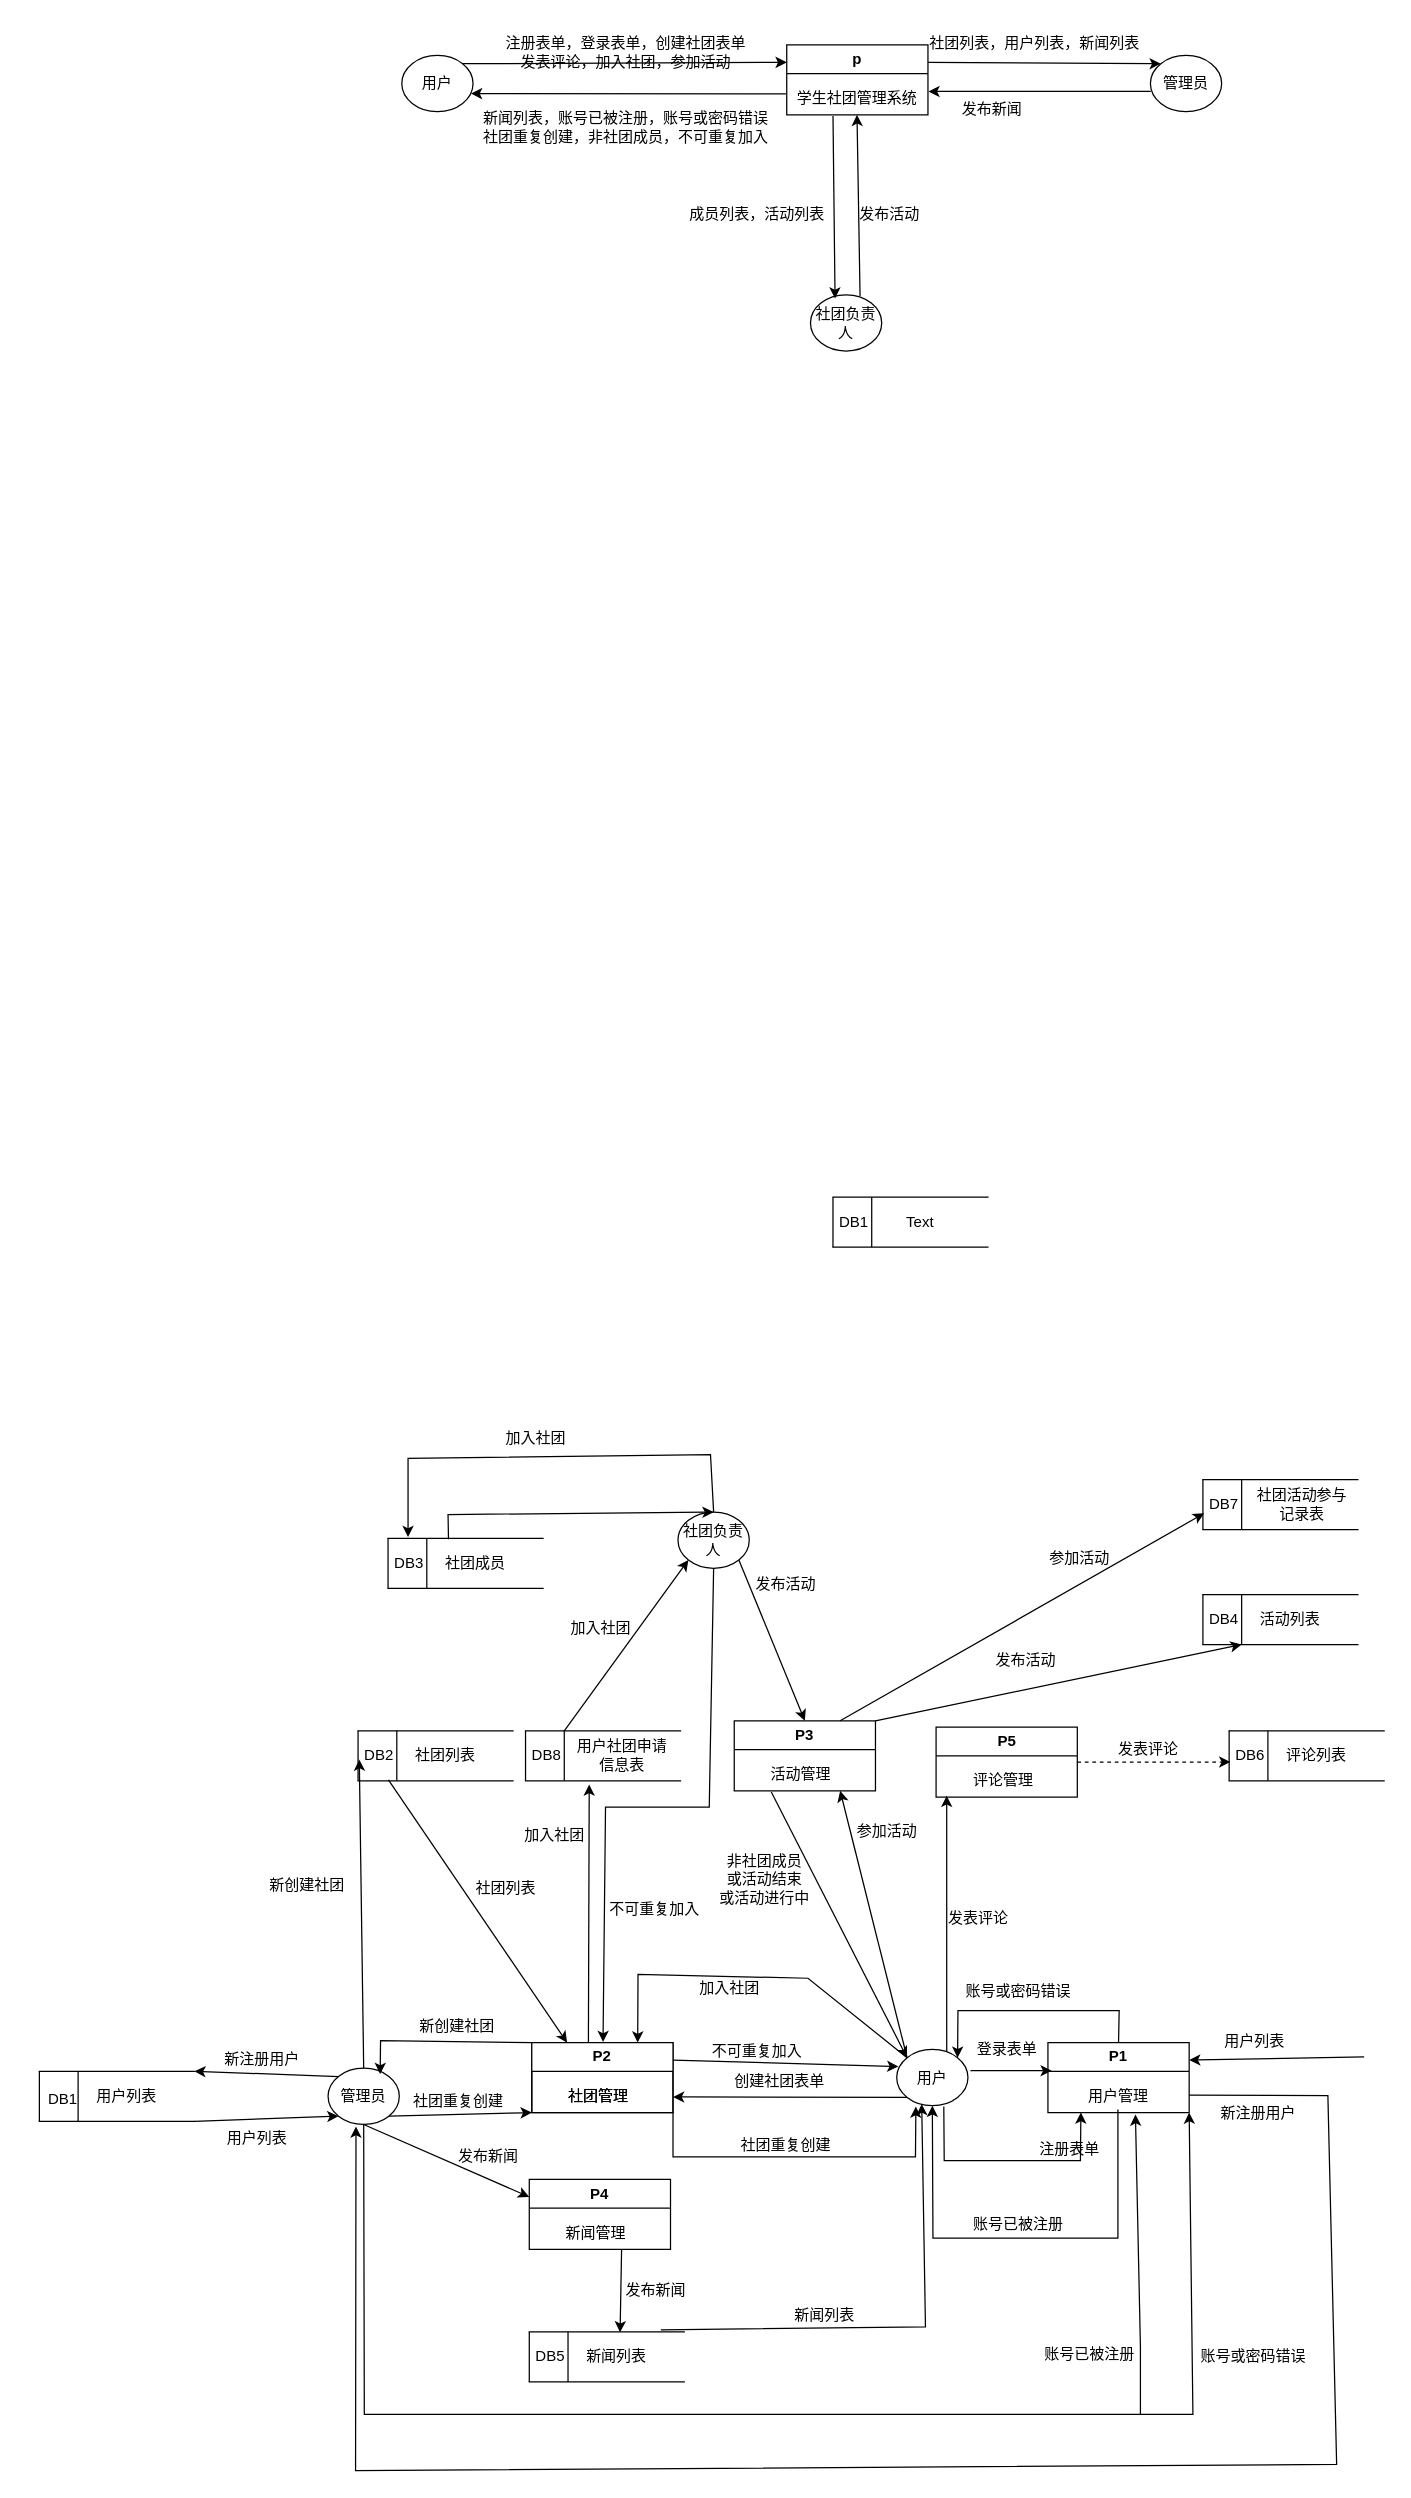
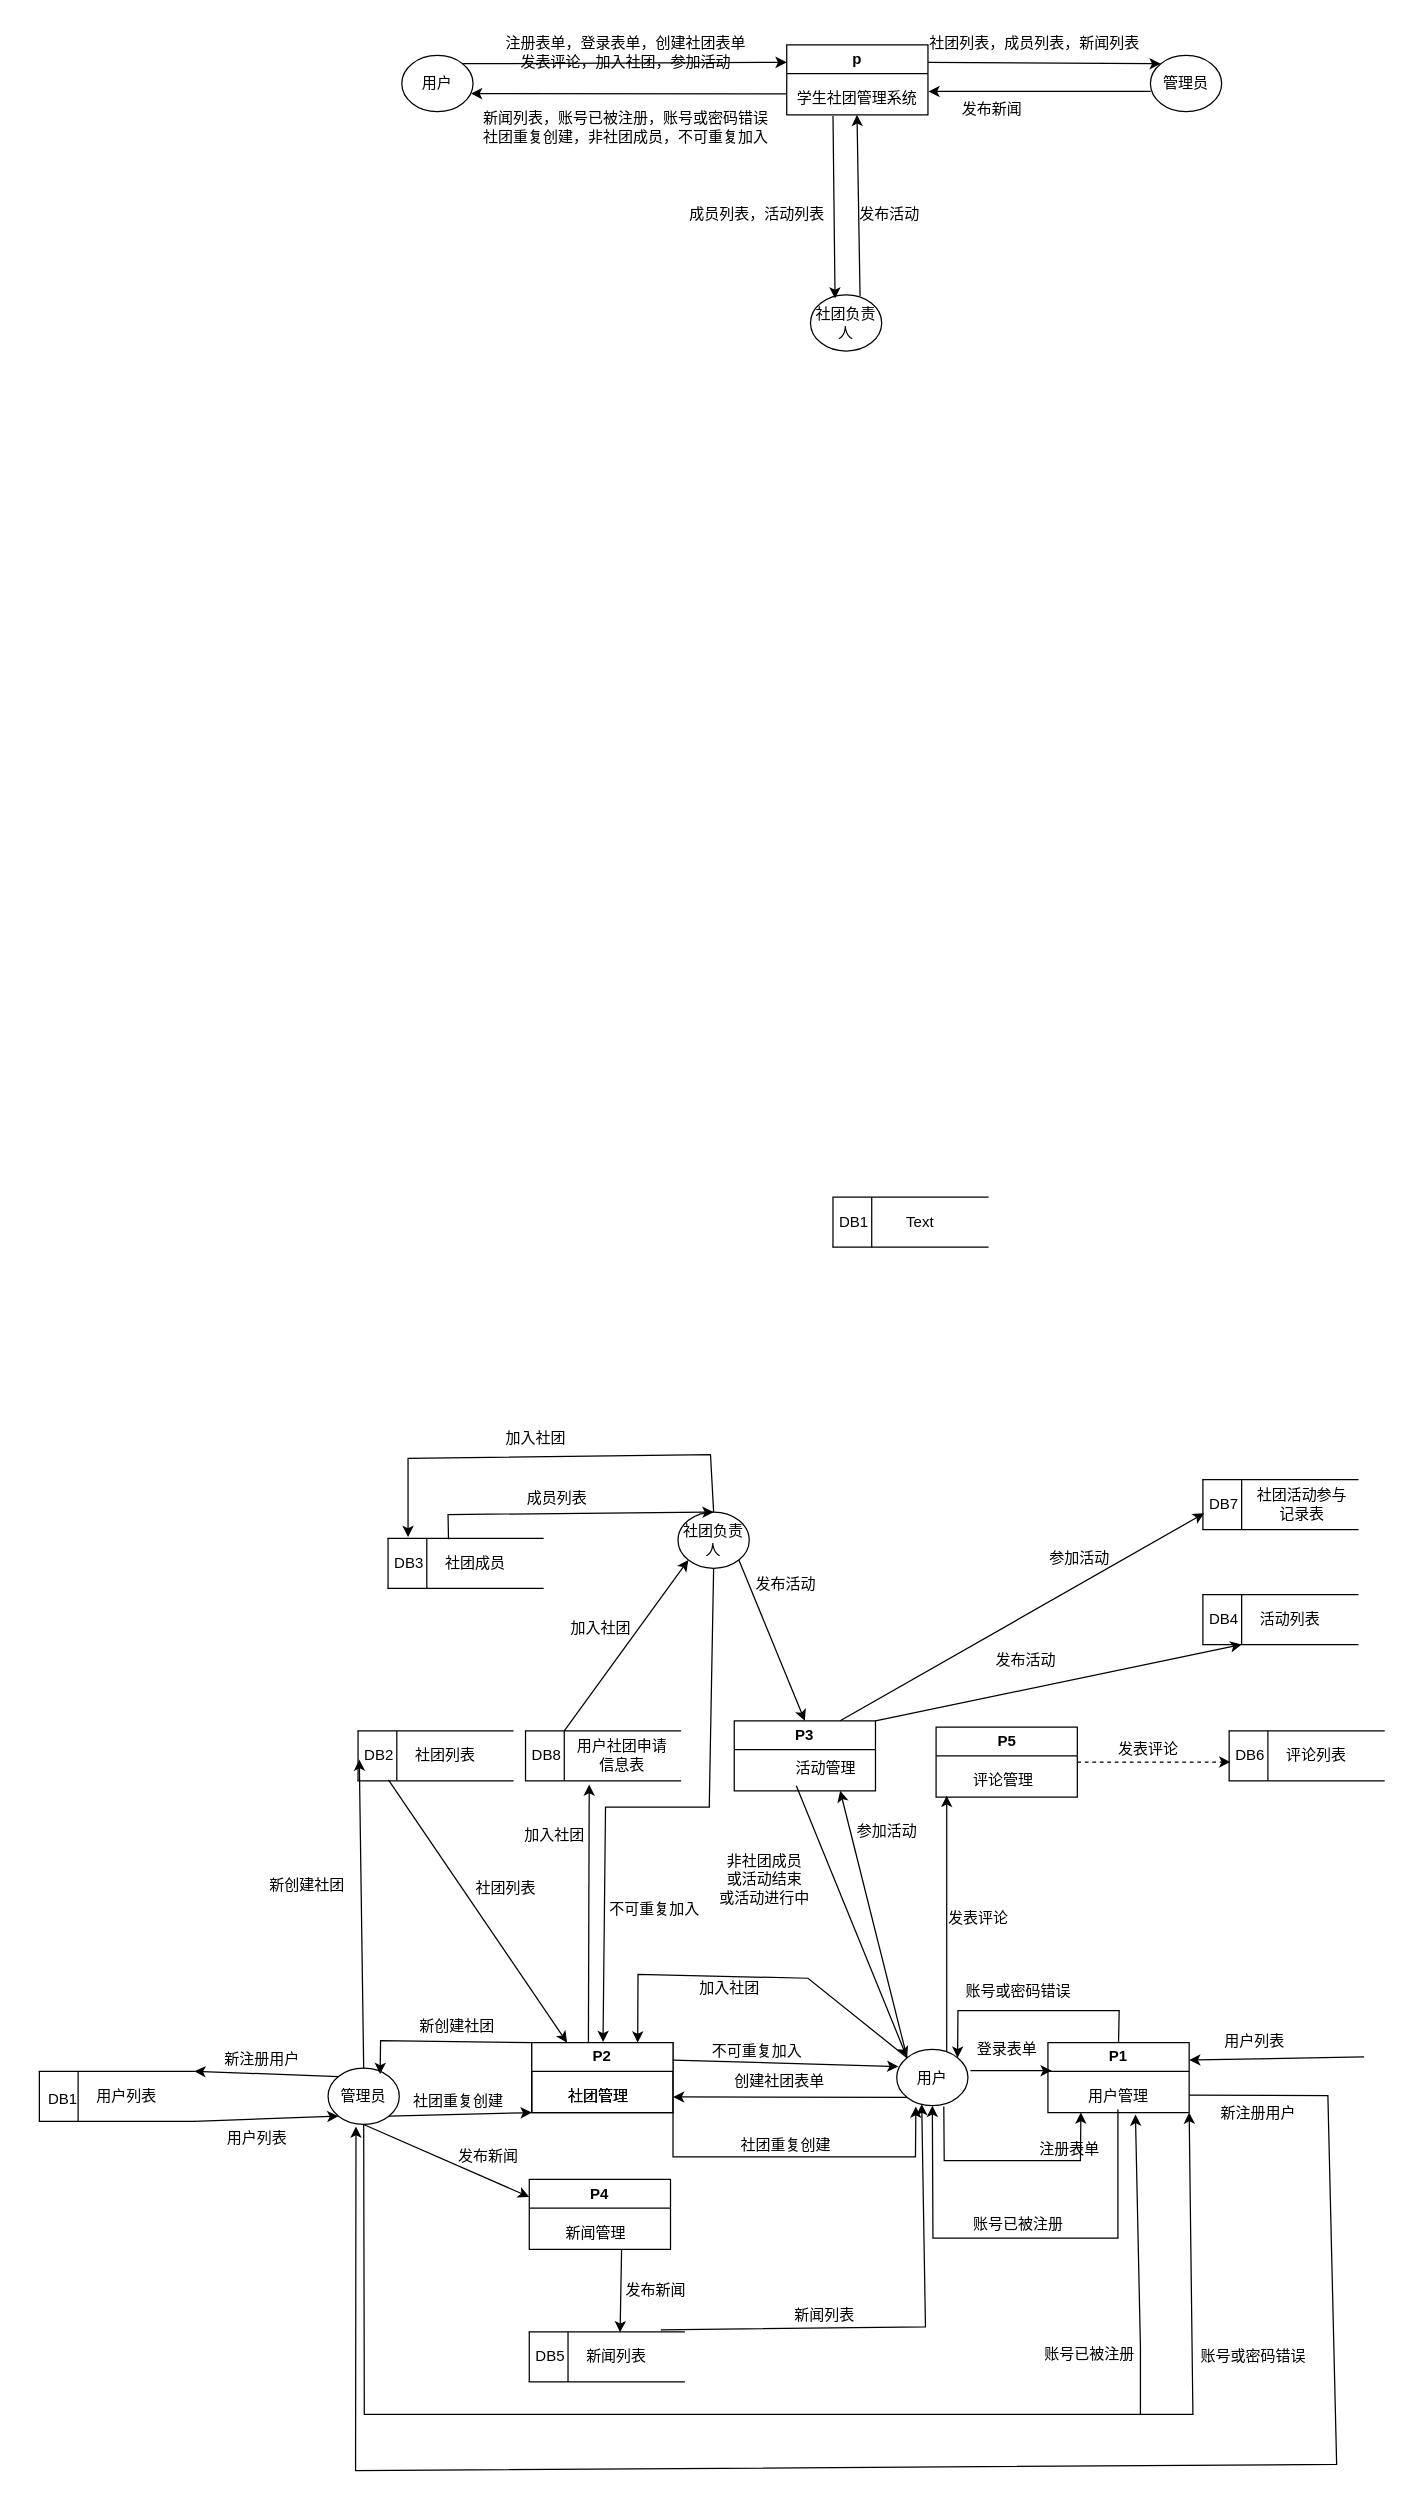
(1035, 43) -> (1035, 43)
none -> (557, 1498)
(801, 1774) -> (826, 1768)
